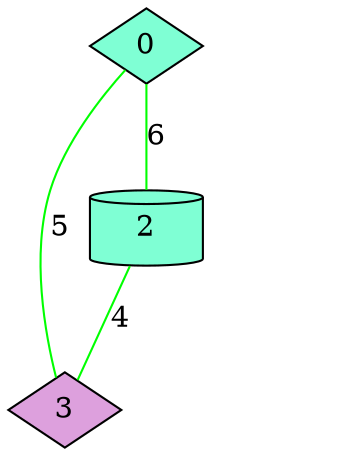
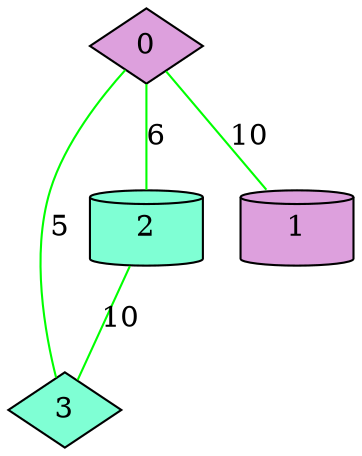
(146, 46) -> (146, 46)
none -> (297, 228)
(121, 319) -> (121, 319)
(65, 410) -> (65, 410)
